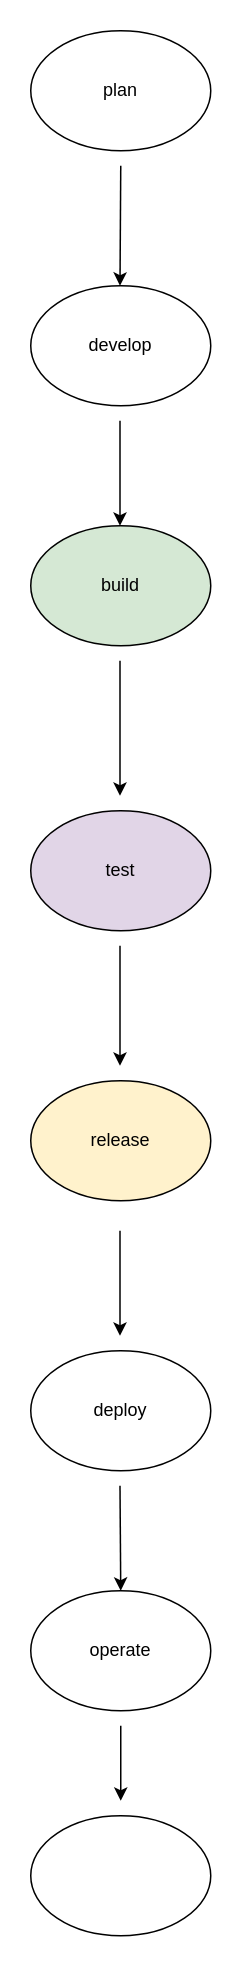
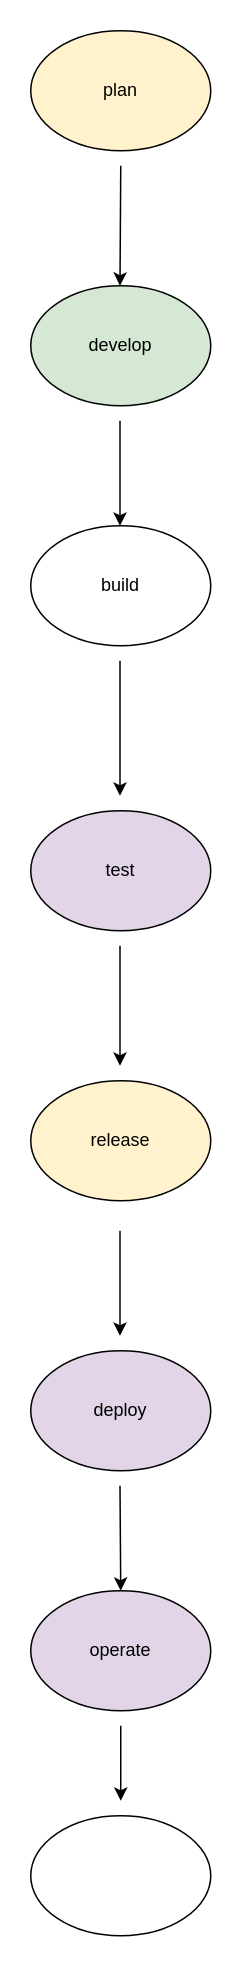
(121, 91) -> (121, 91)
(121, 346) -> (121, 346)
(121, 586) -> (121, 586)
(121, 1411) -> (121, 1411)
(121, 1651) -> (121, 1651)
